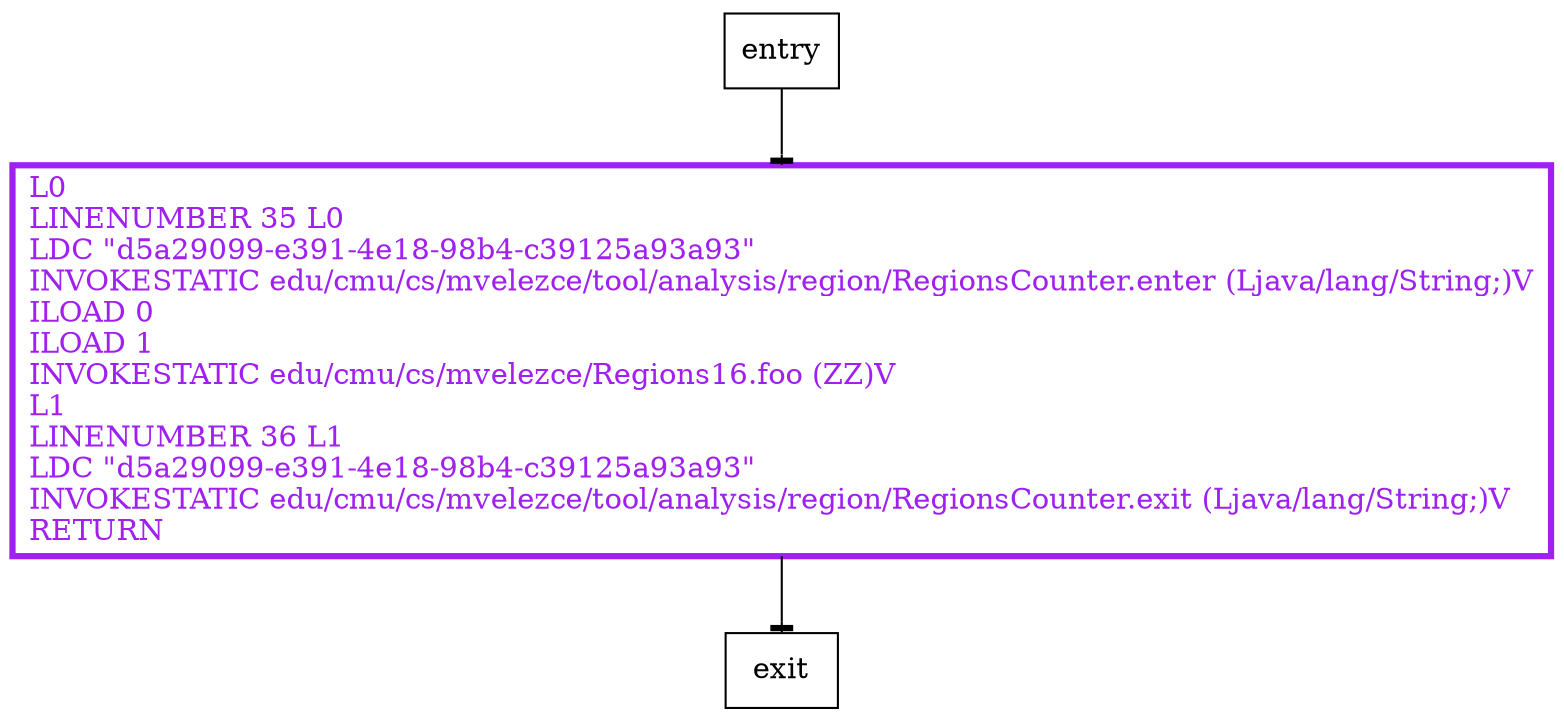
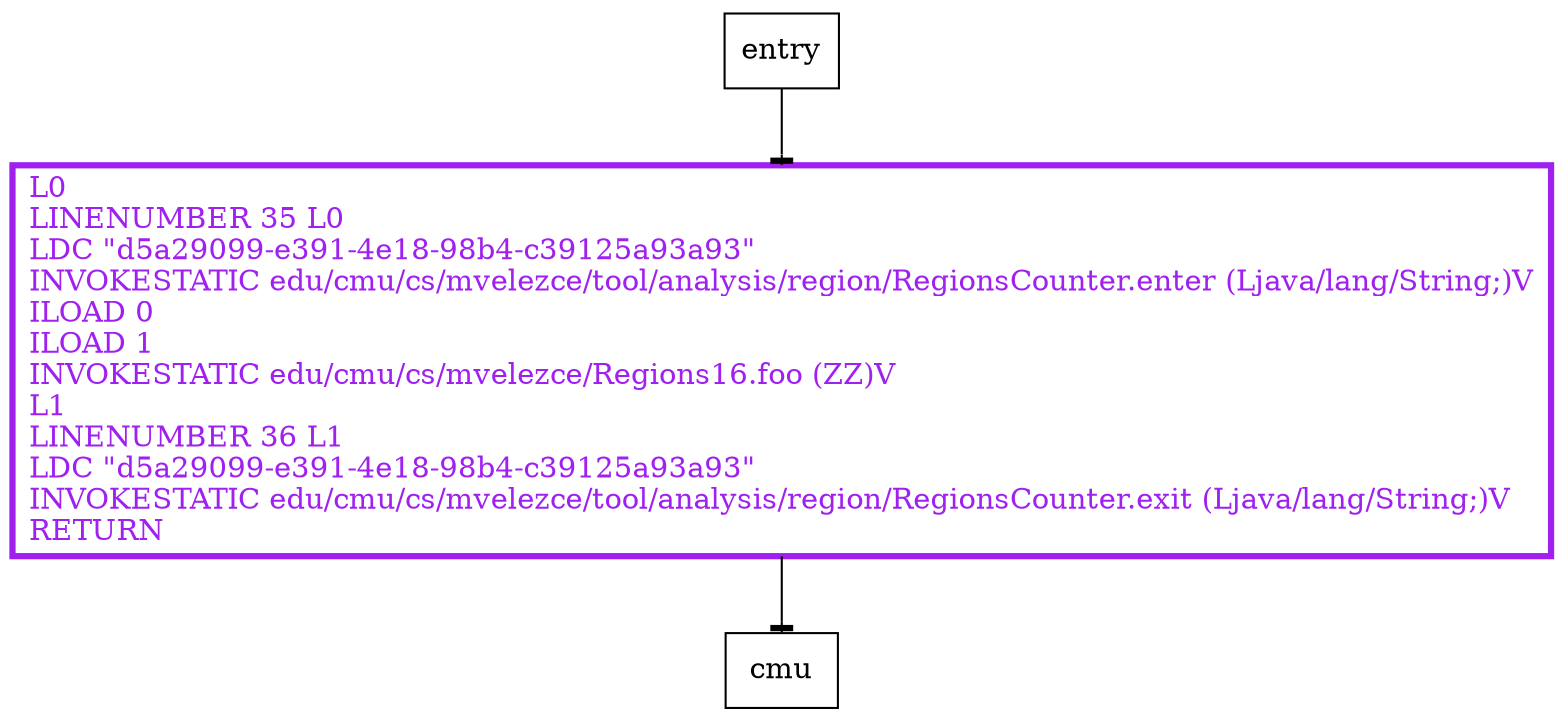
(782, 671) -> (782, 671)
